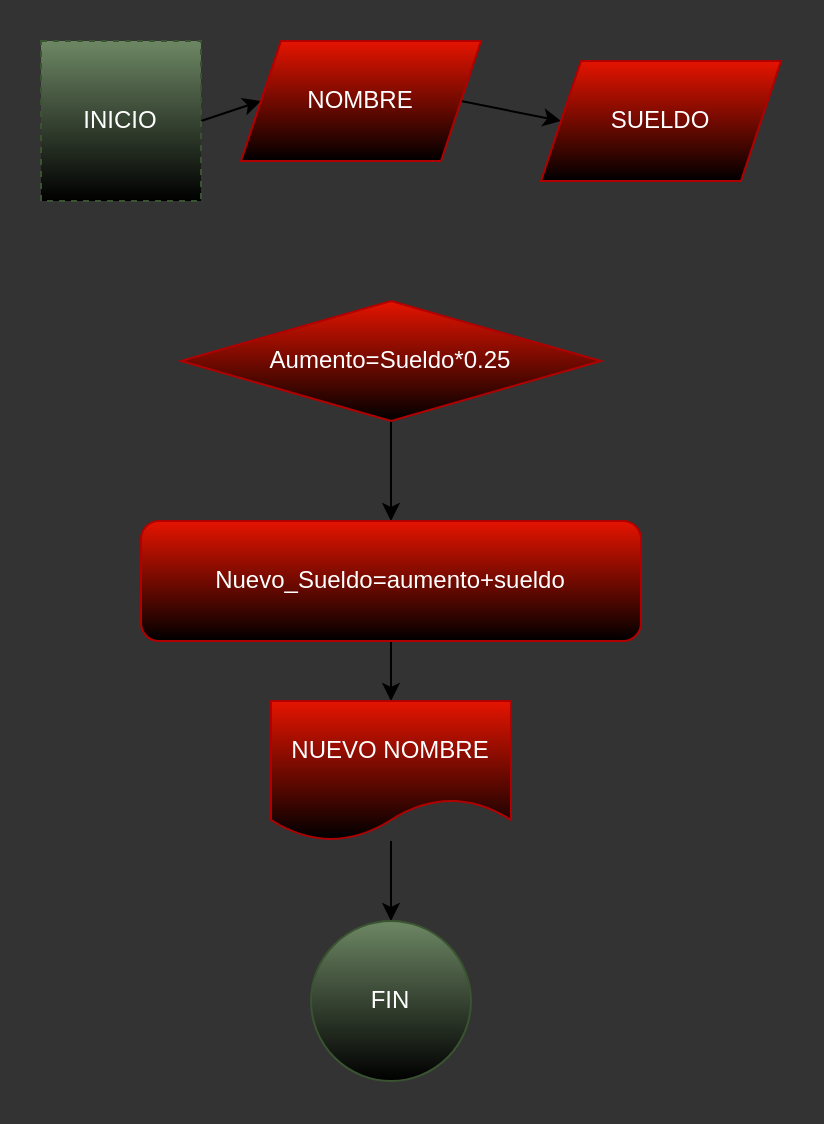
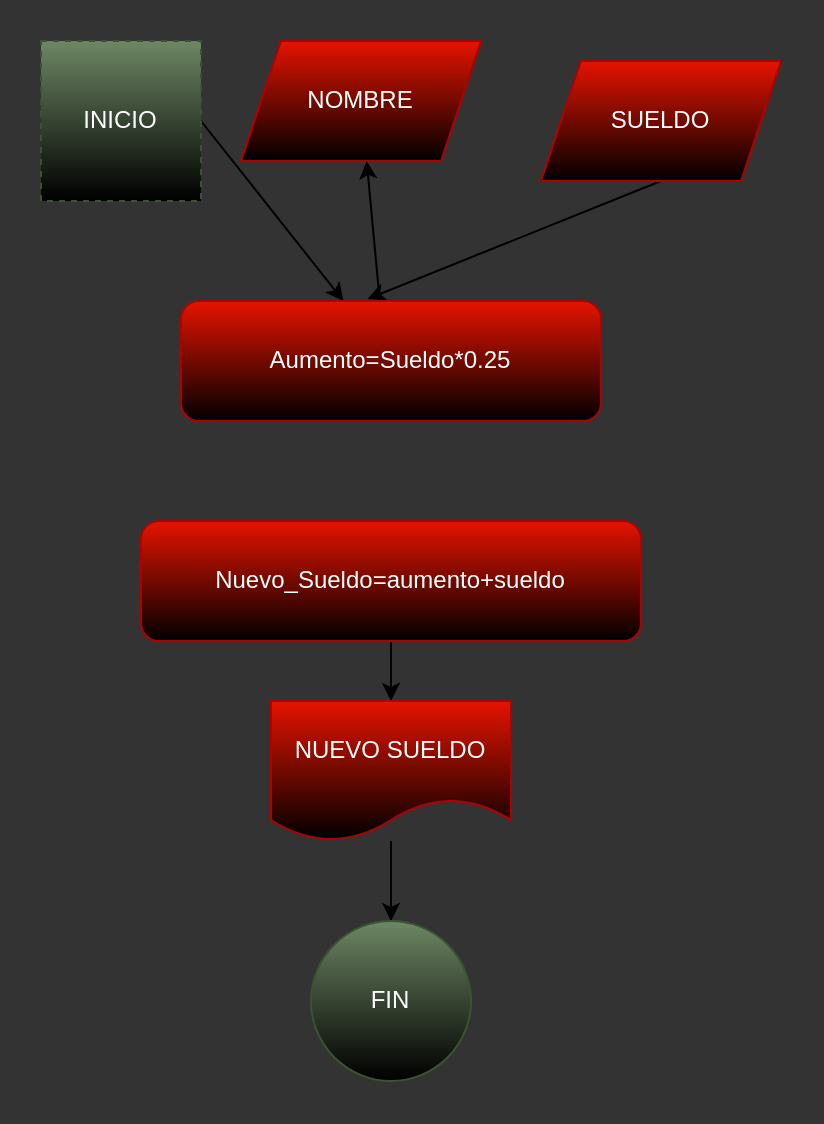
(504, 110) -> none
(225, 113) -> (268, 206)
none -> (522, 237)
(391, 361) -> (391, 361)
(391, 422) -> (380, 302)
(391, 751) -> (391, 751)
